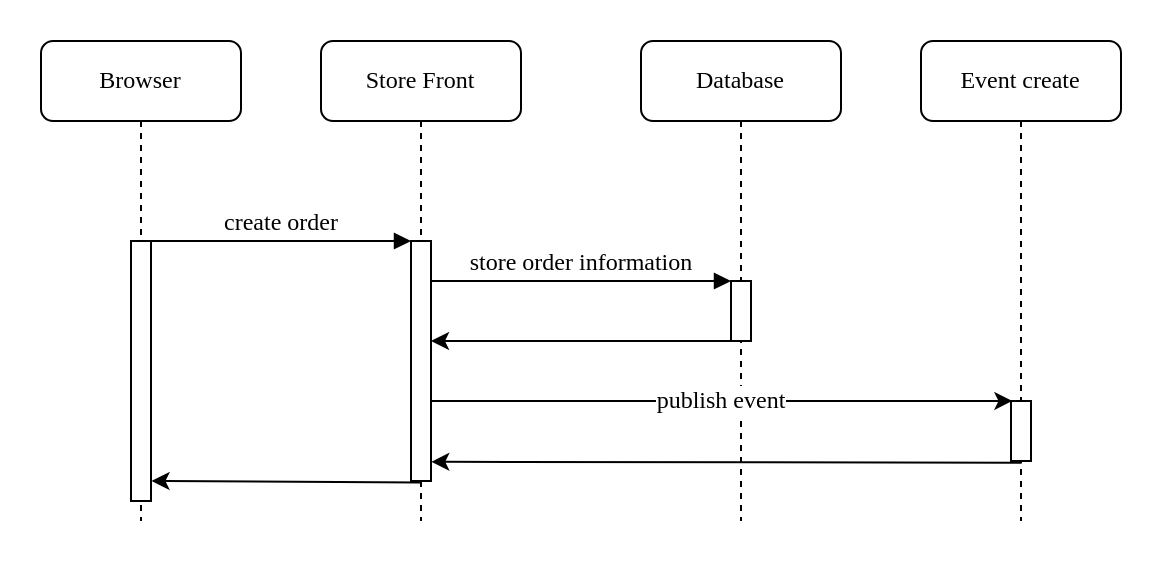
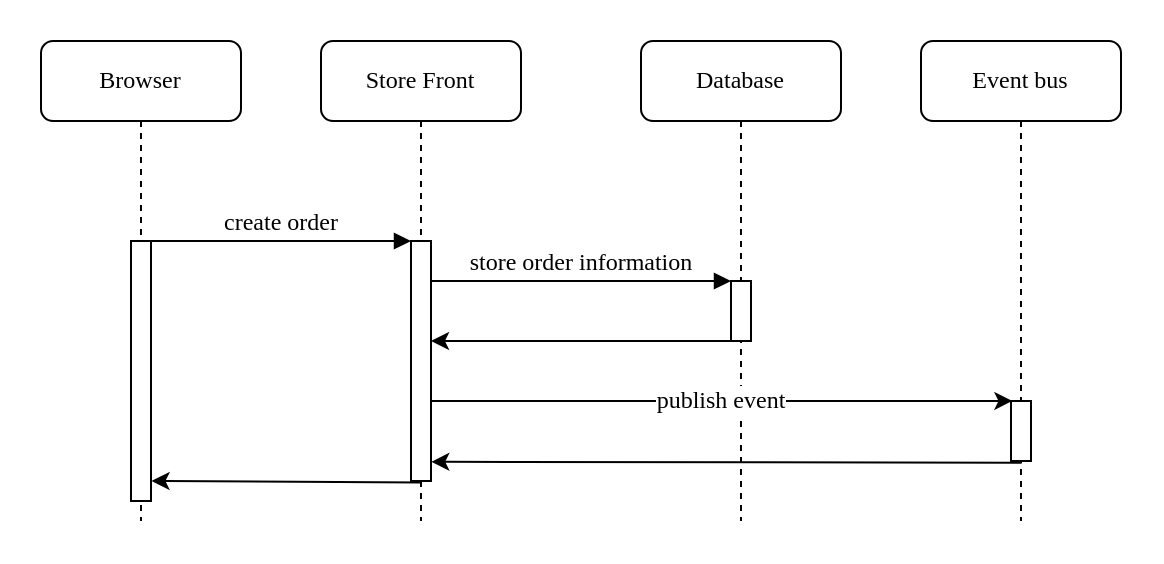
(1021, 81) -> (1021, 81)
